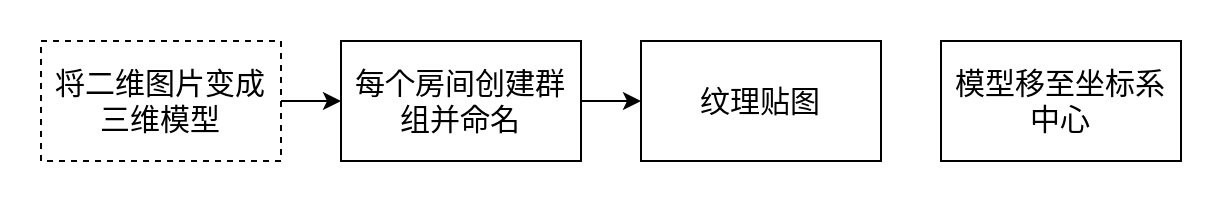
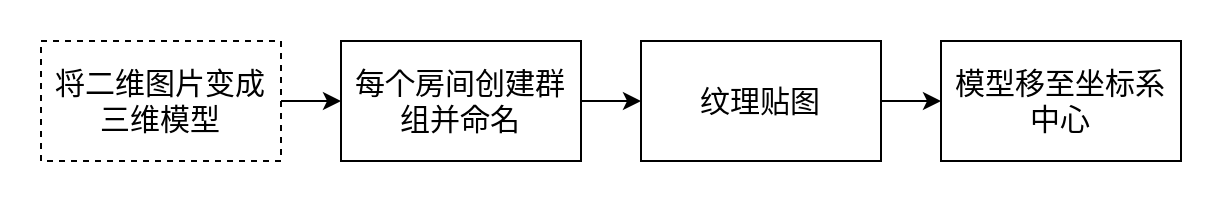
none -> (918, 101)
